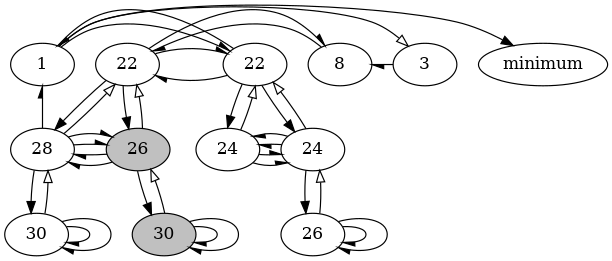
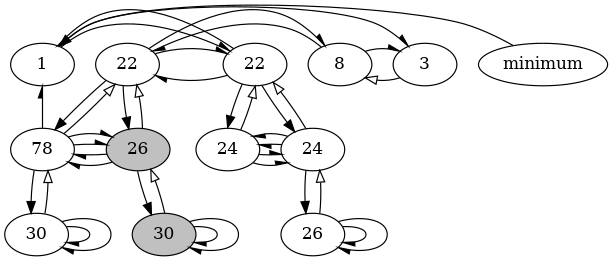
(228, 7) -> (228, 7)
(347, 8) -> (348, 8)
none -> (376, 49)
(388, 65) -> (389, 80)
(42, 150) -> (42, 150)
